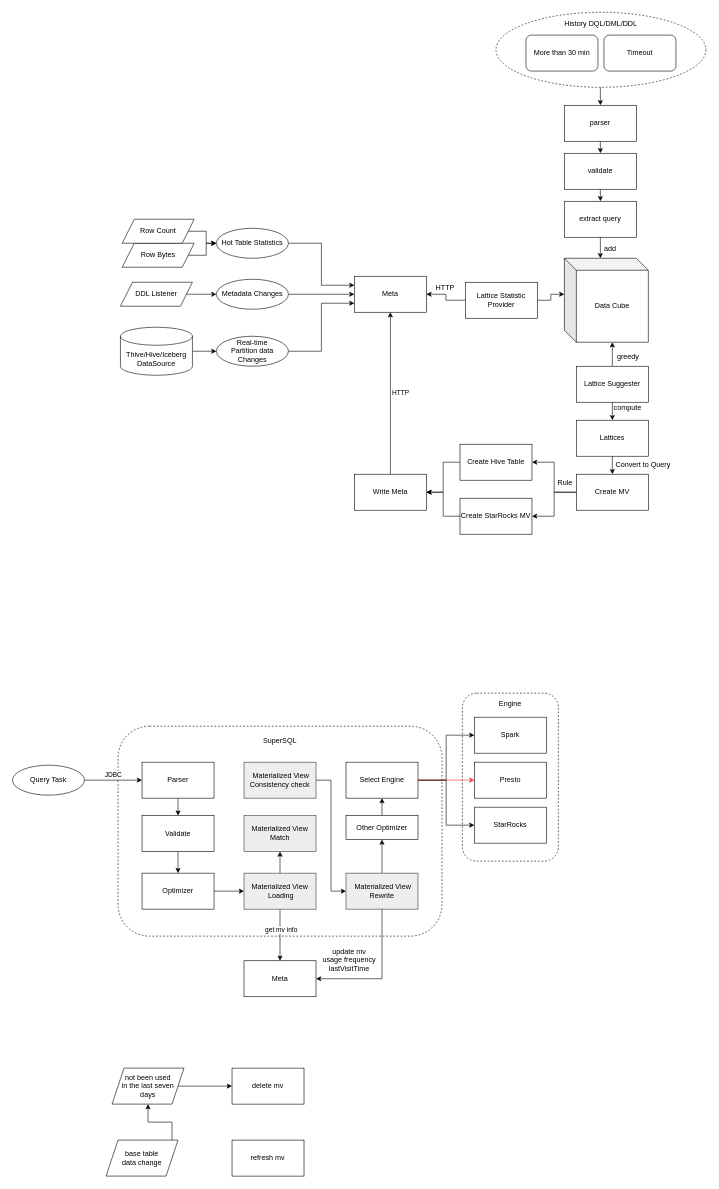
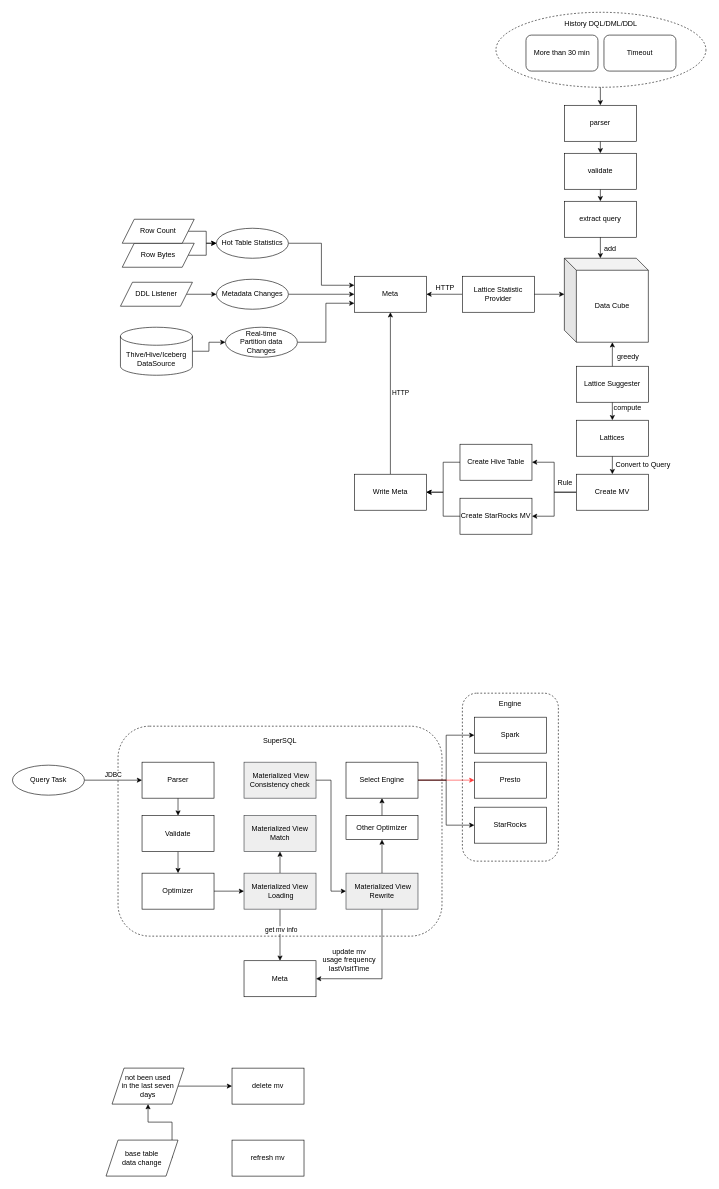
(501, 300) -> (498, 294)
(252, 351) -> (261, 342)
